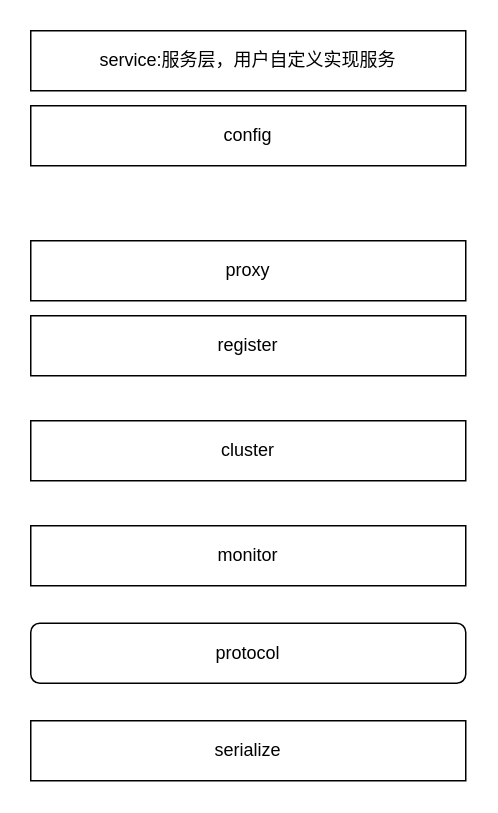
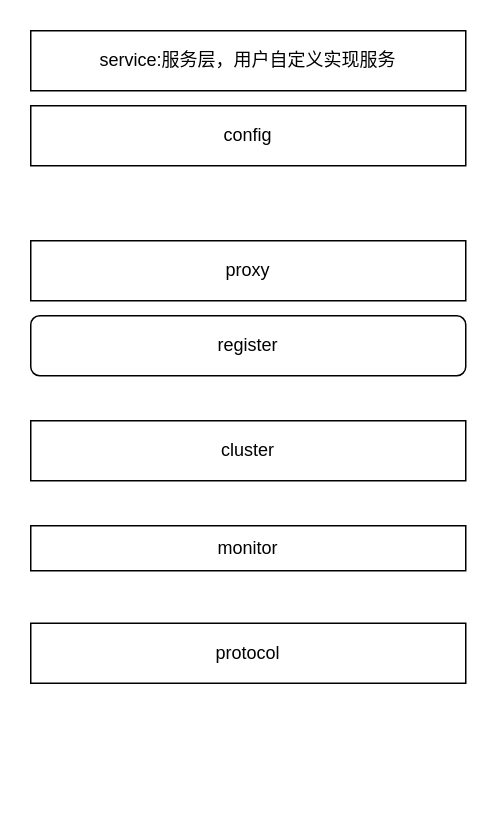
(248, 346) -> (248, 346)
(248, 556) -> (248, 548)
(248, 653) -> (248, 653)
(248, 751) -> none
